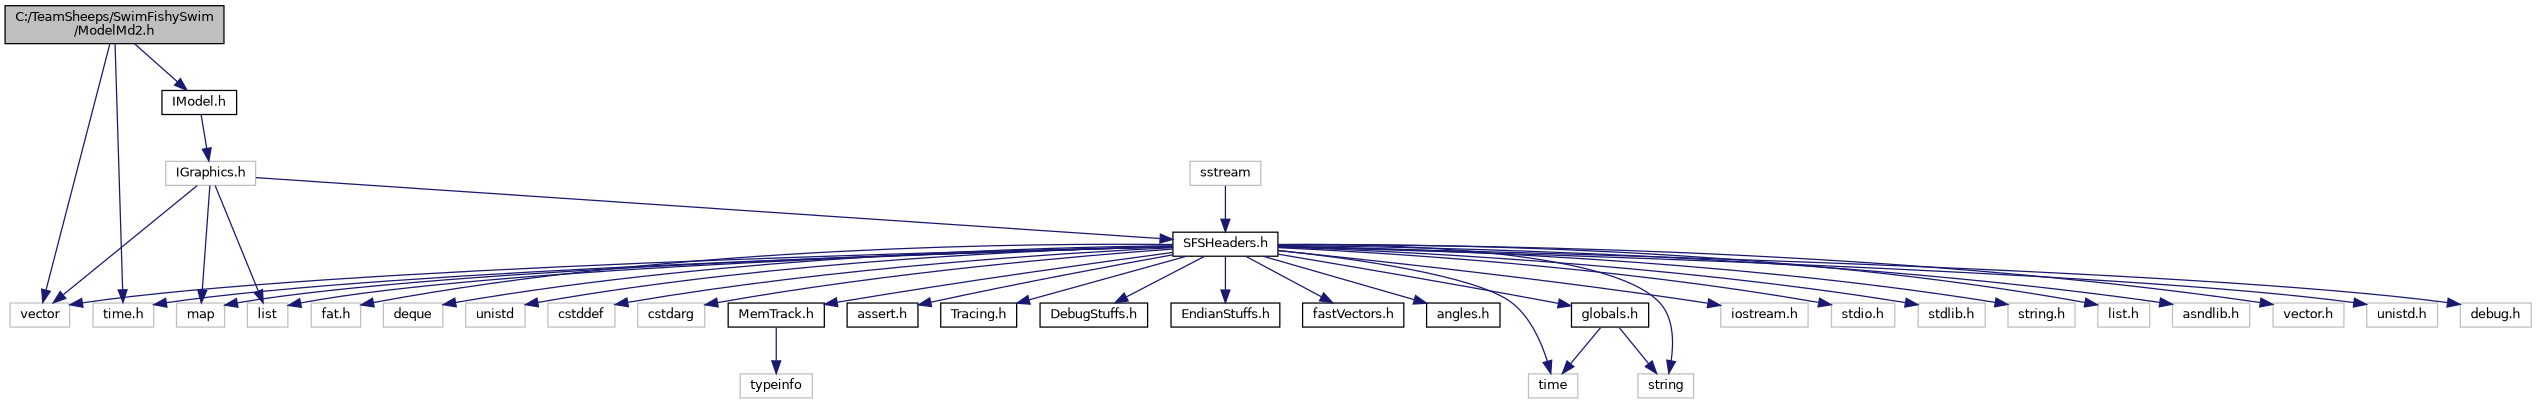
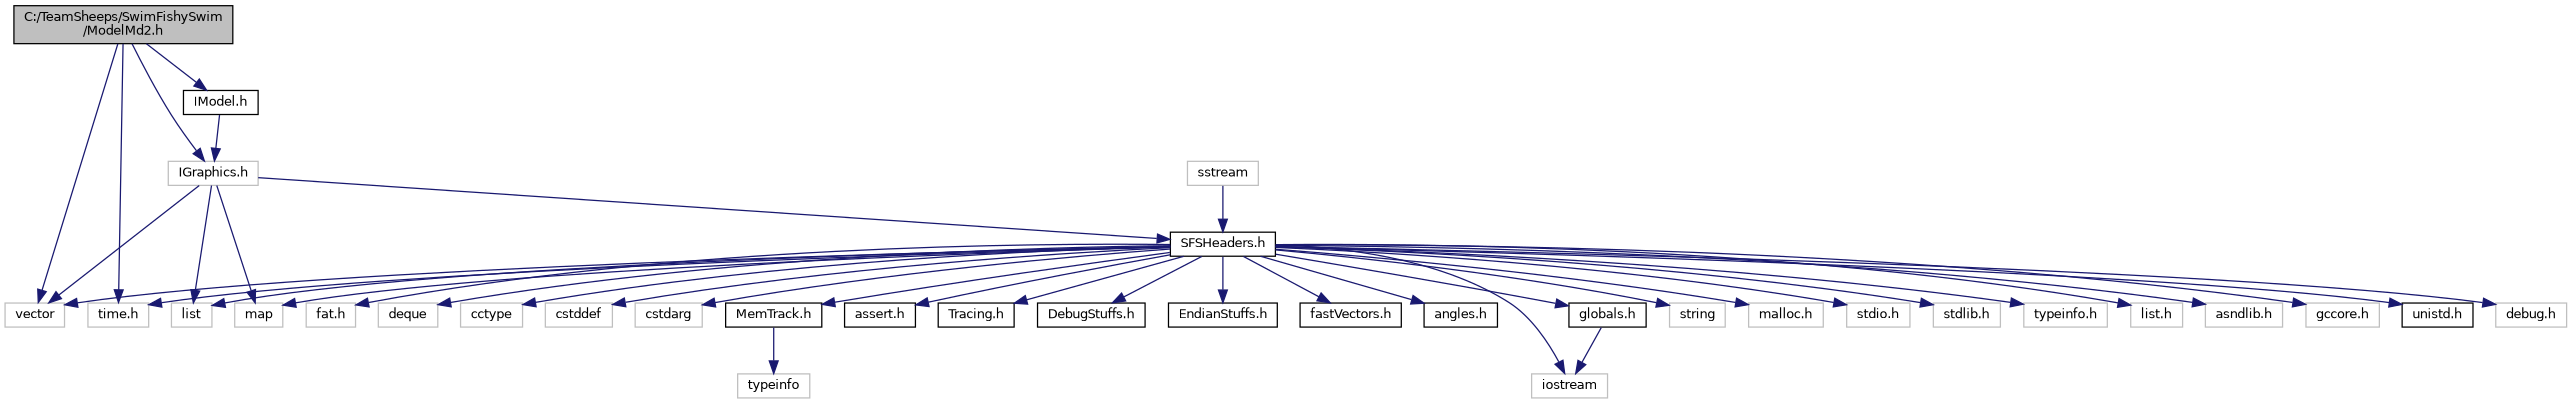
none -> (162, 99)
(495, 315) -> (492, 315)
(1764, 315) -> (1786, 315)
(2042, 315) -> (2066, 315)
(2308, 315) -> (2343, 315)
(2402, 315) -> (2438, 315)
(1634, 346) -> none
(1553, 386) -> (1570, 386)
